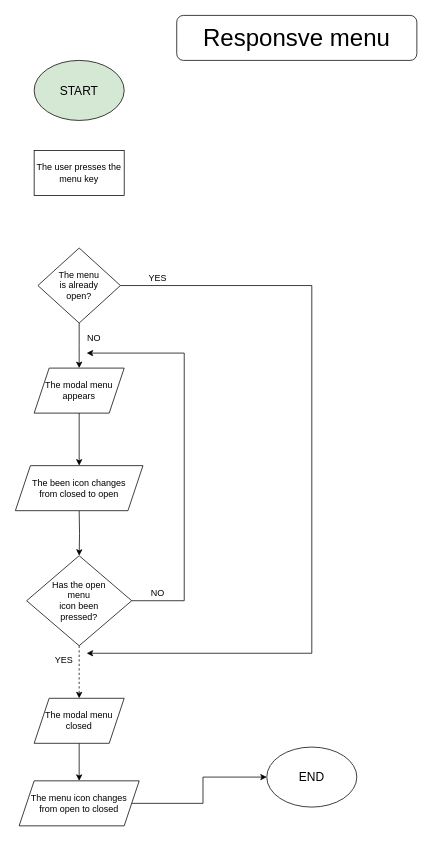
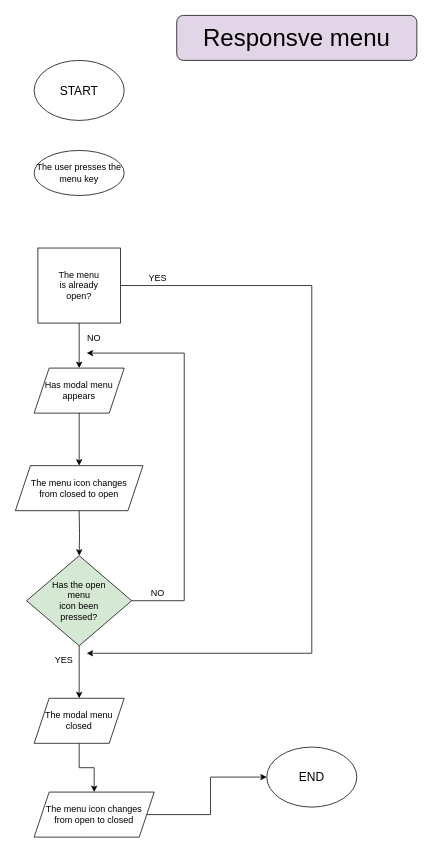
(297, 38) -> (297, 38)
(79, 90) -> (79, 90)
(79, 173) -> (79, 173)
(79, 285) -> (79, 285)
(79, 390) -> (79, 390)
(79, 488) -> (79, 488)
(79, 600) -> (79, 600)
(79, 669) -> (79, 669)
(79, 803) -> (94, 814)
